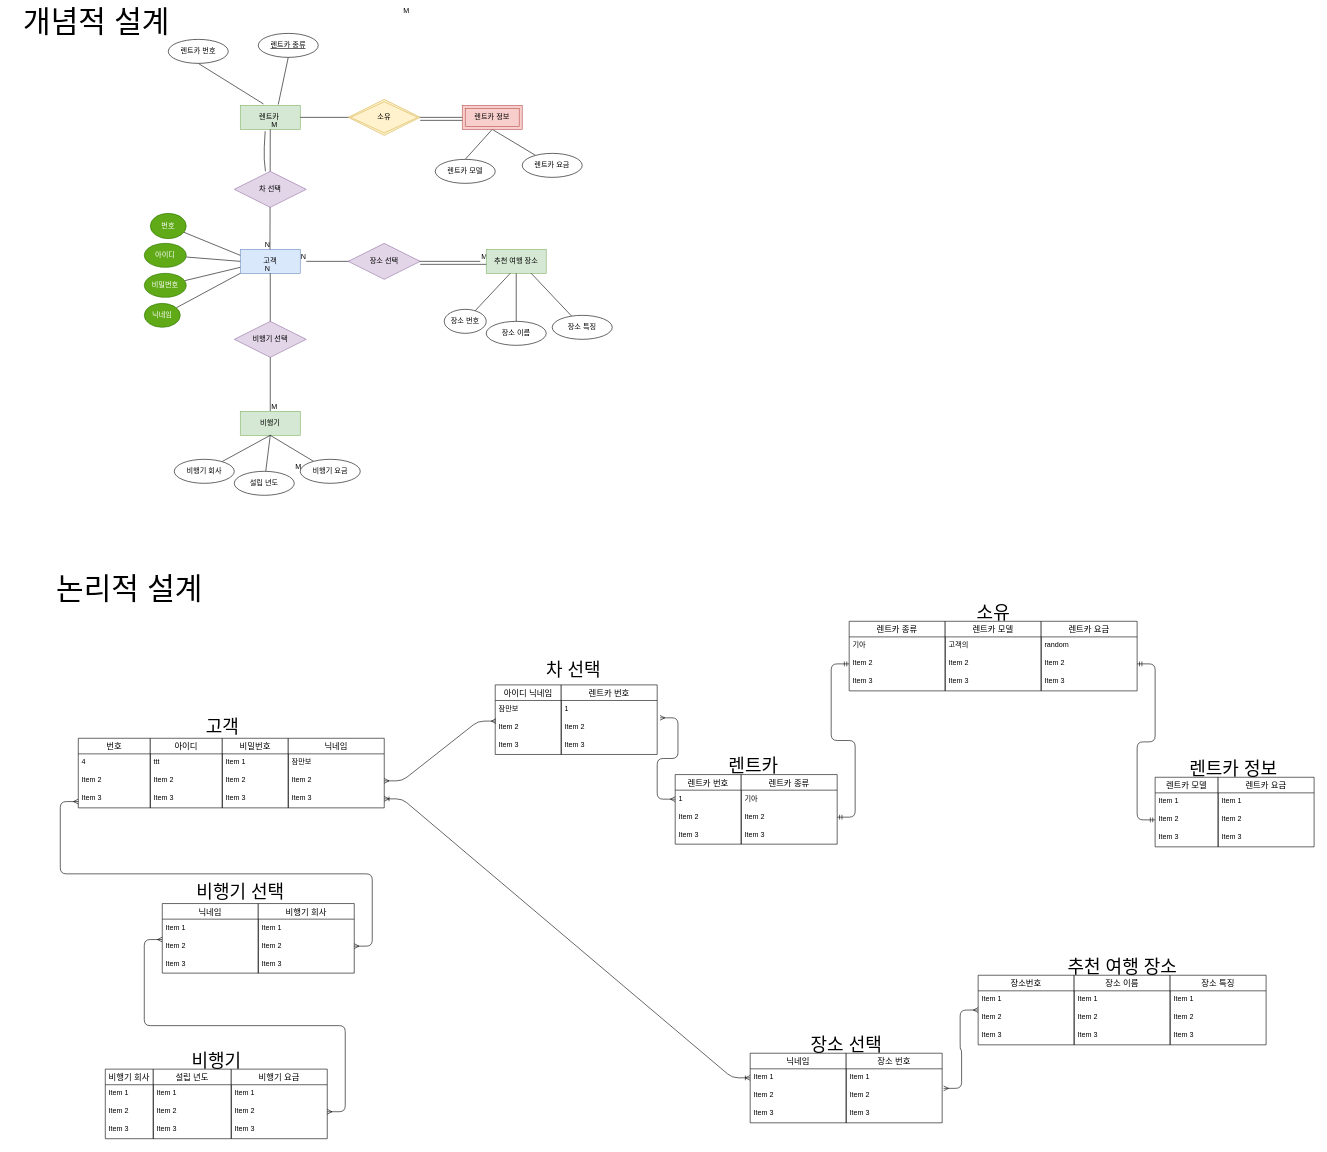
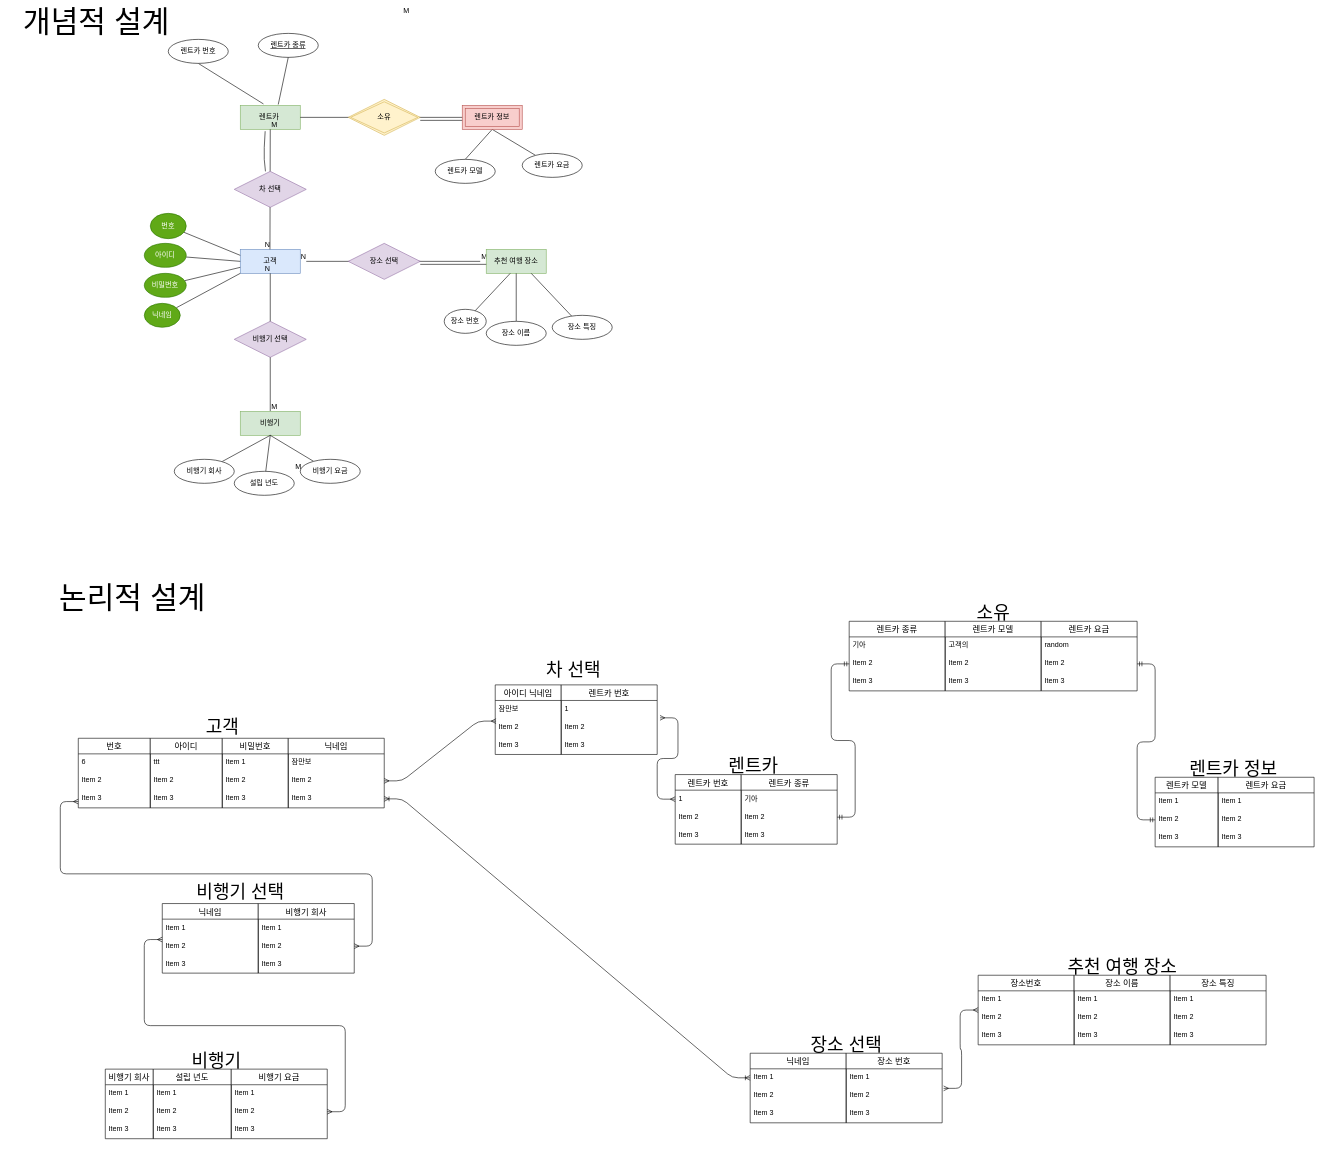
(129, 588) -> (132, 597)
(84, 762) -> (84, 762)
